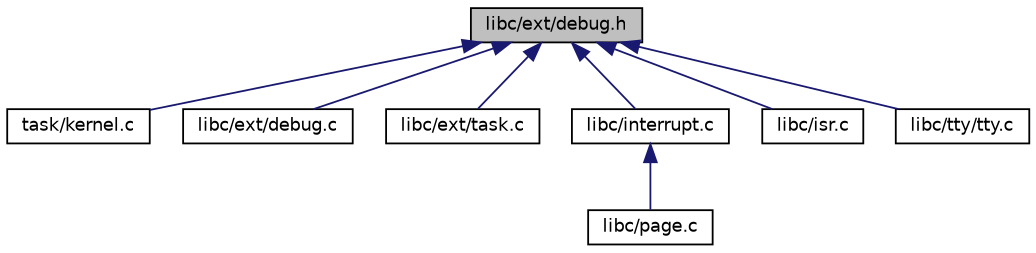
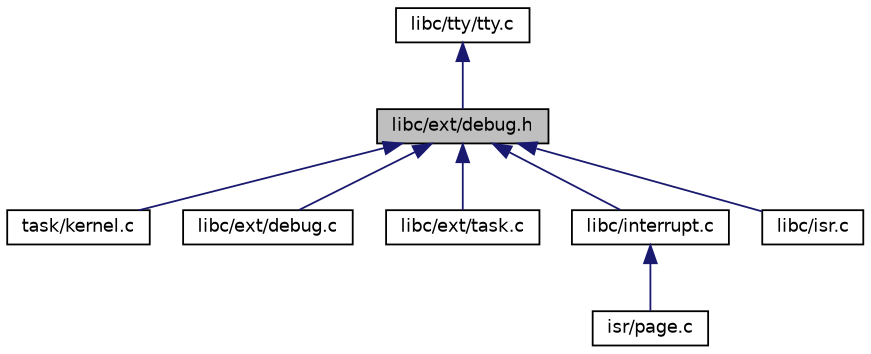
(769, 78) -> (463, 85)
(650, 227) -> (650, 328)
